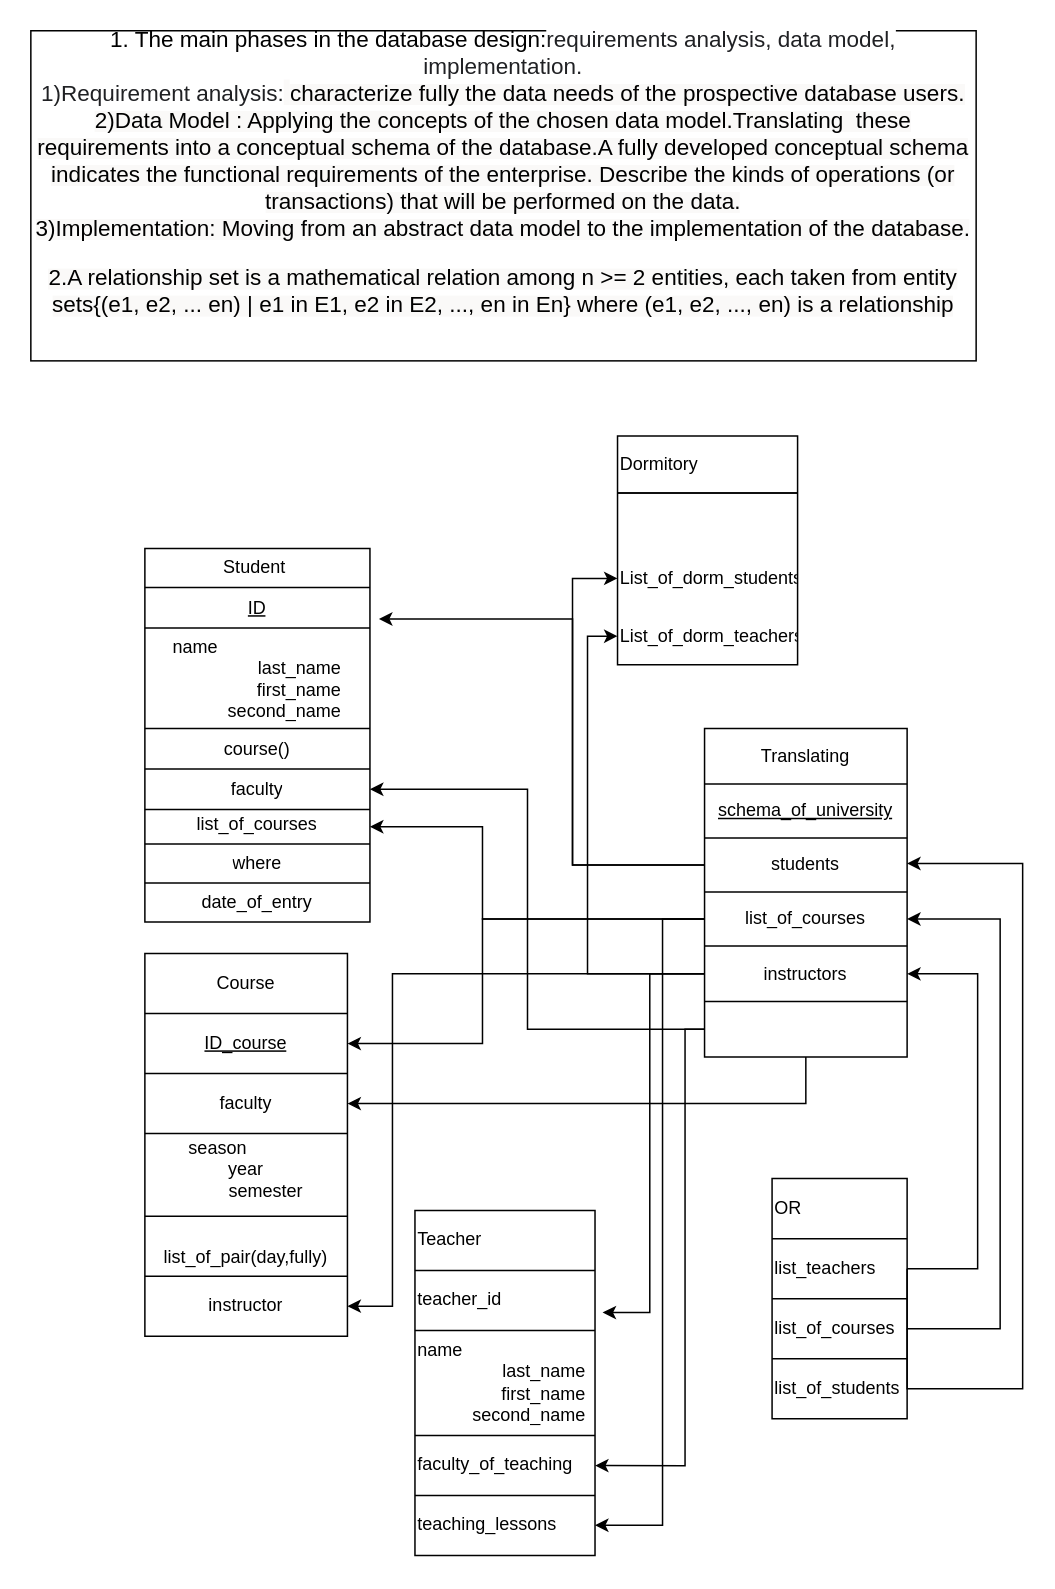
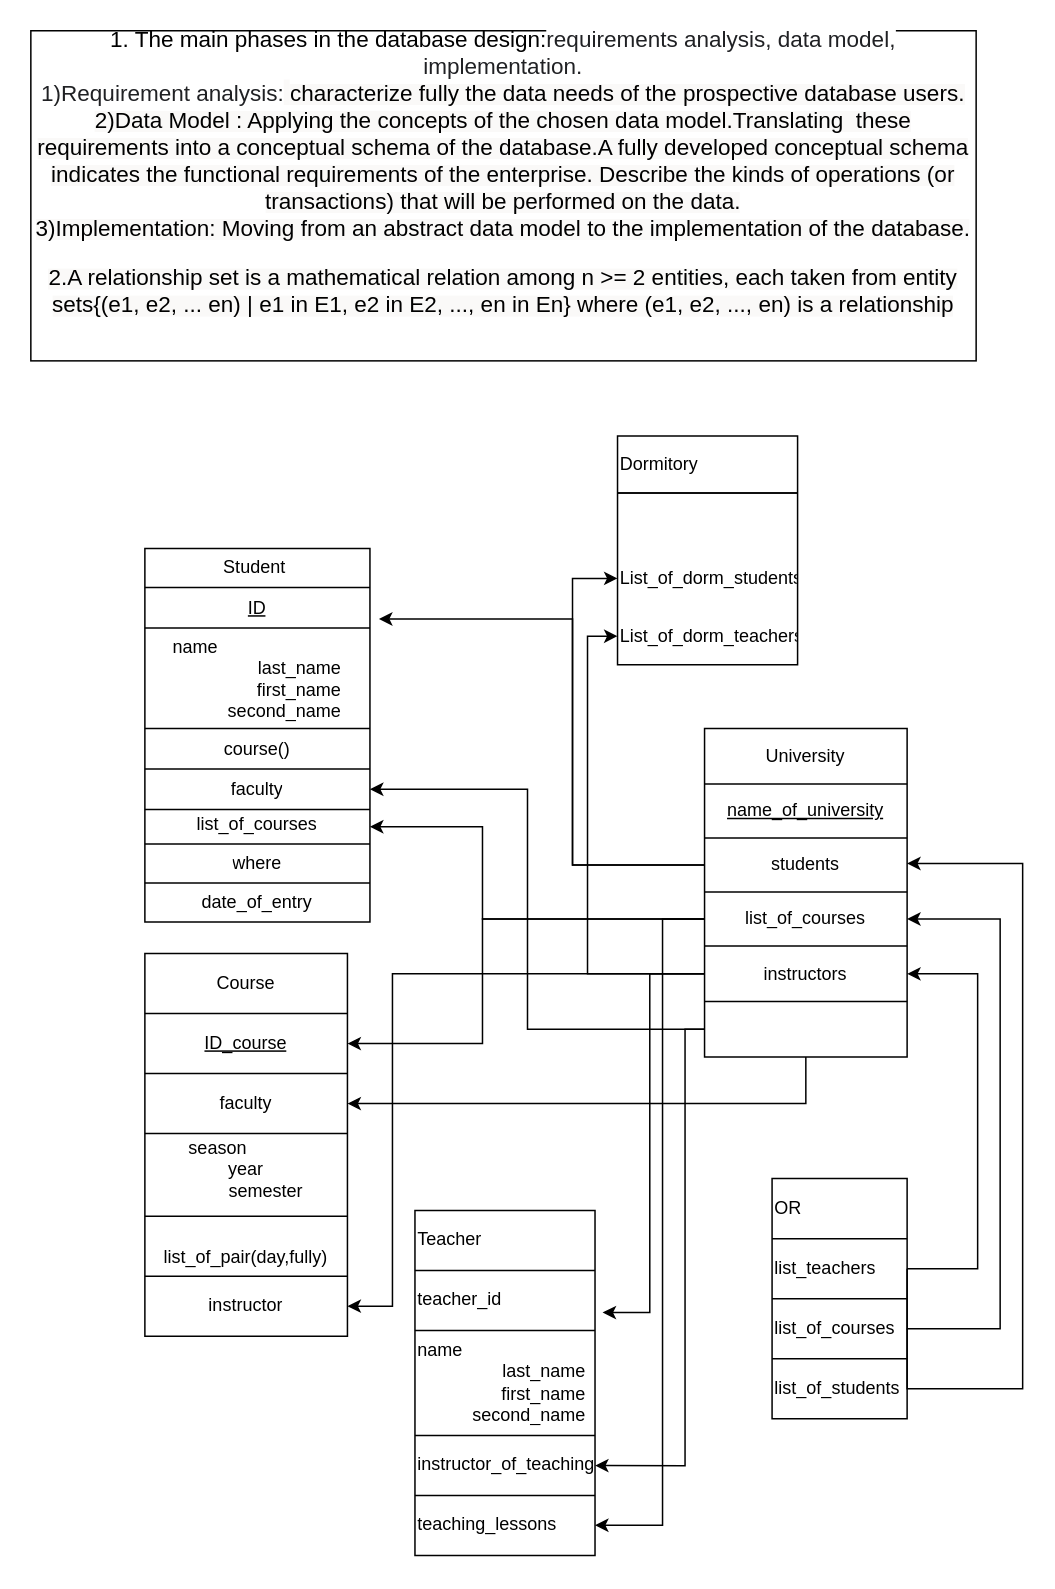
(806, 757) -> (806, 757)
(806, 811) -> (806, 811)
(506, 1465) -> (506, 1465)
